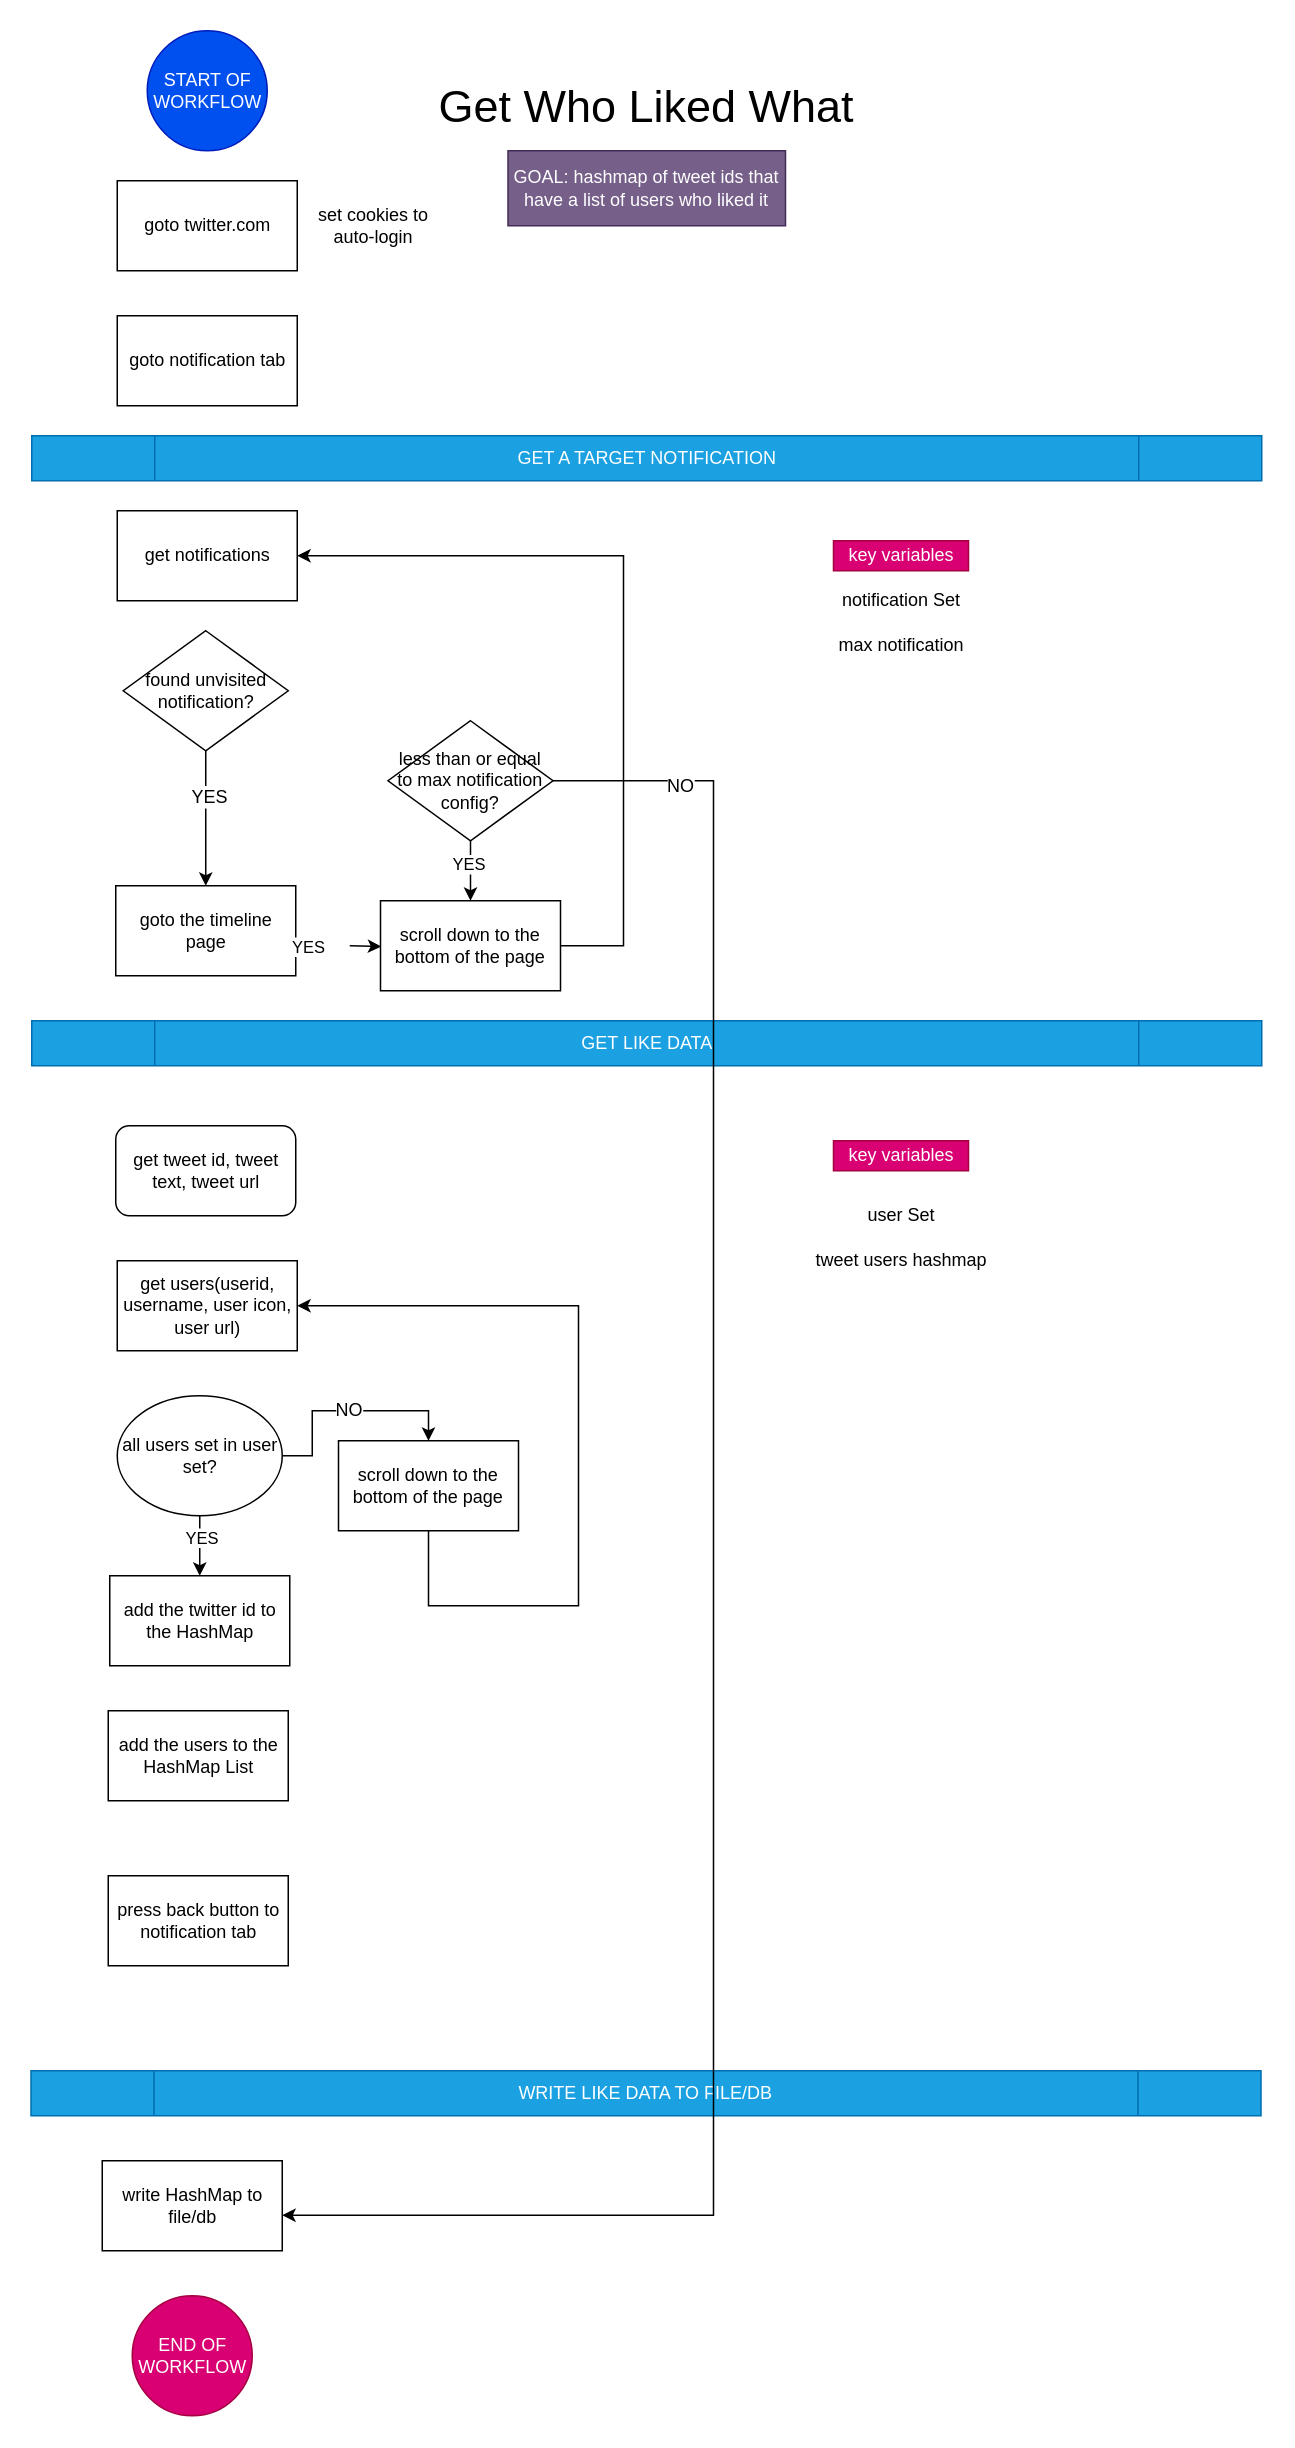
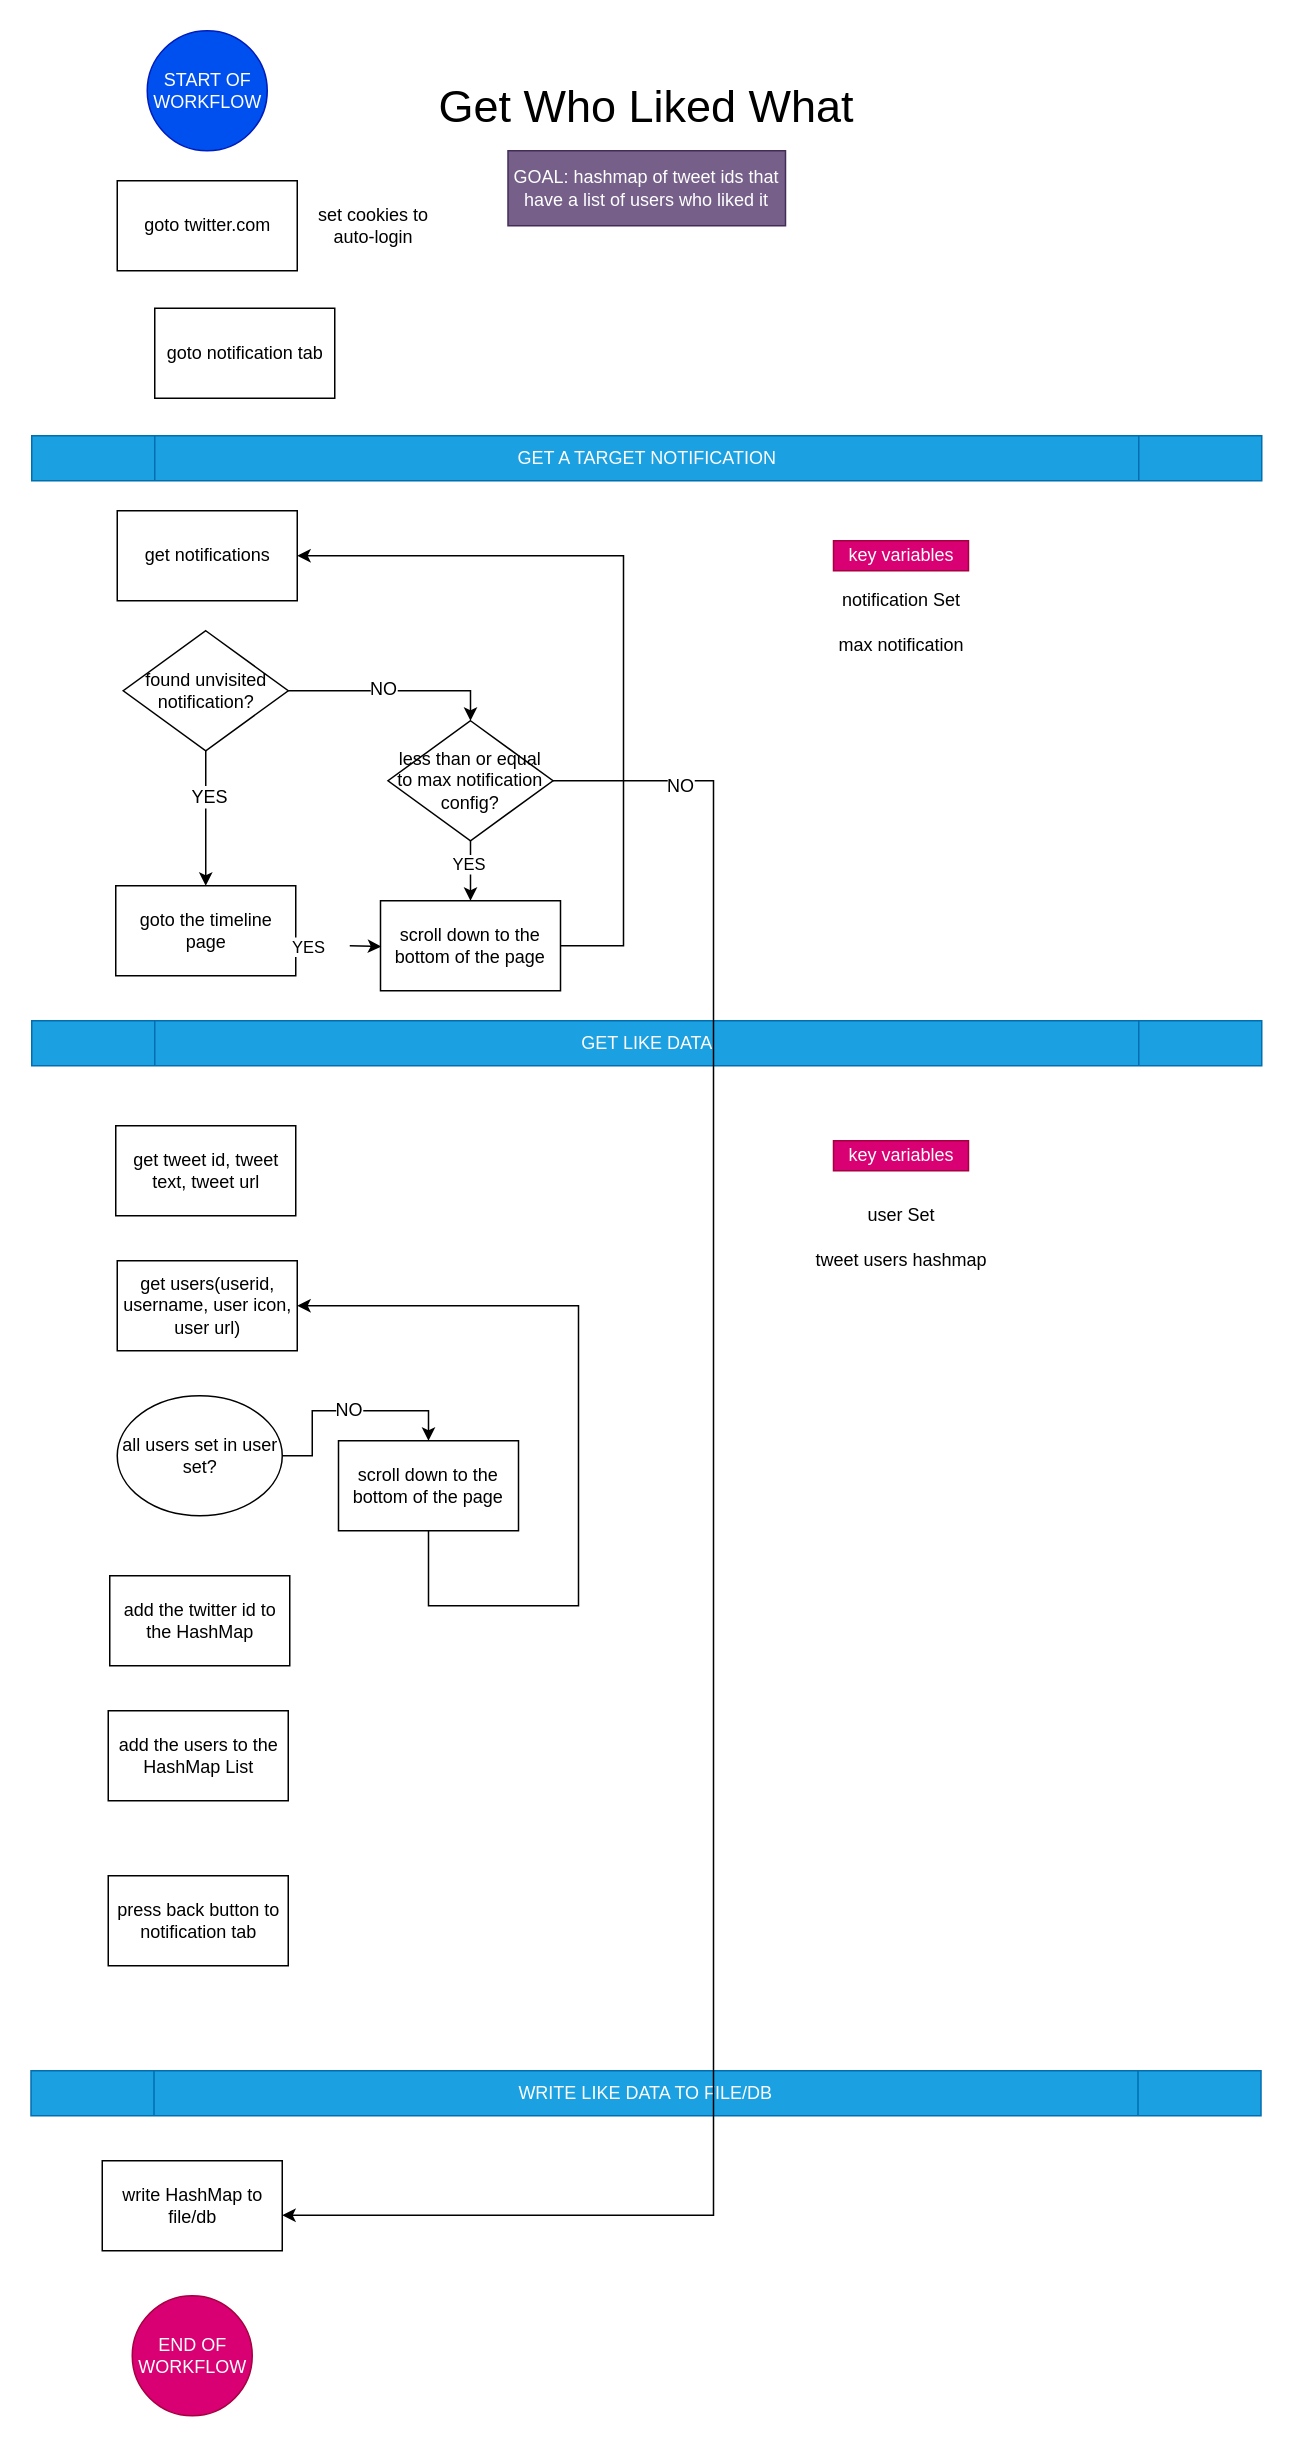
(207, 361) -> (245, 353)
none -> (389, 691)
(206, 1171) -> (206, 1171)
(200, 1541) -> none
